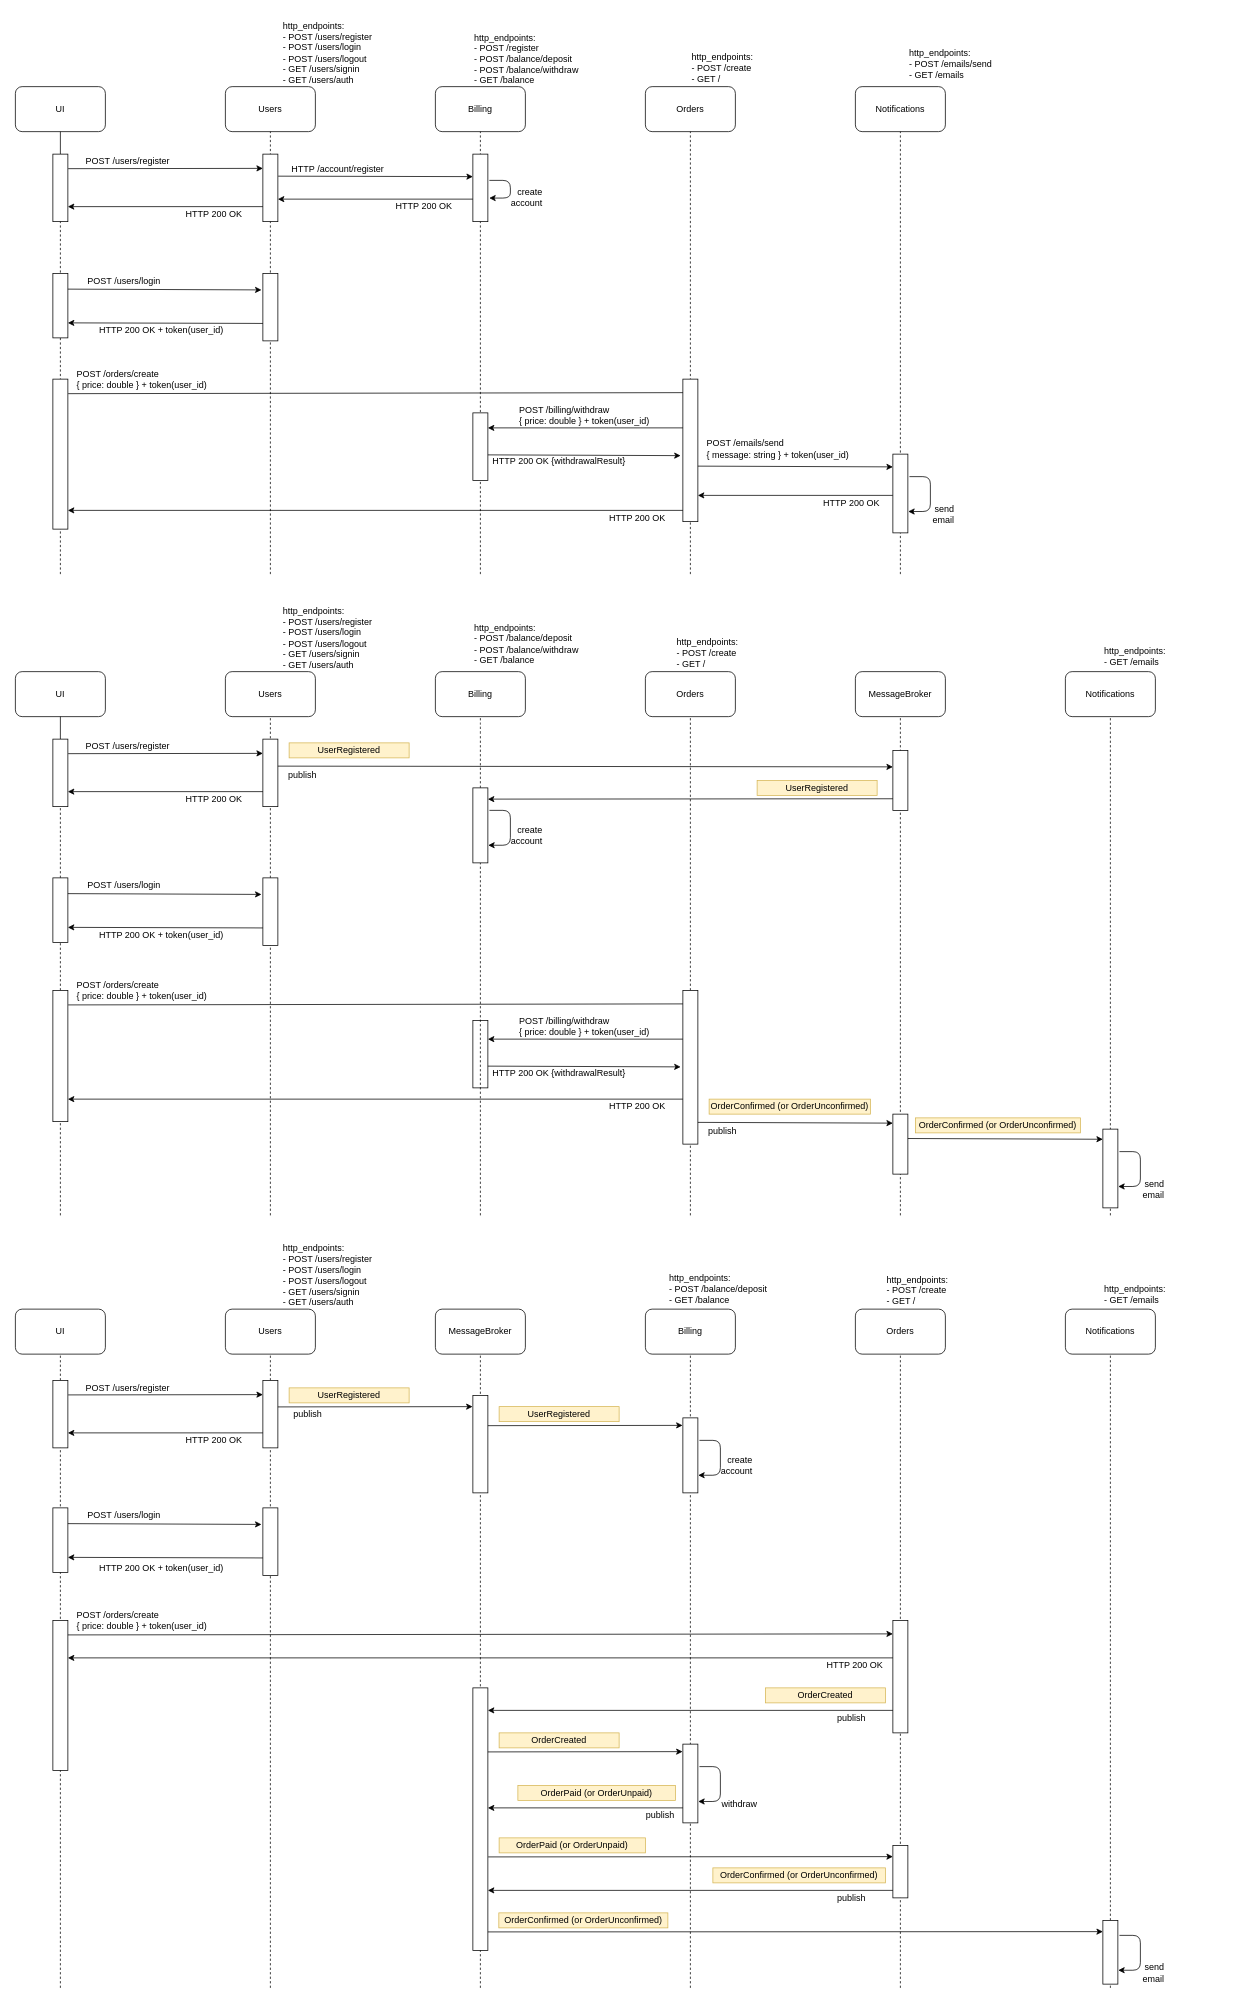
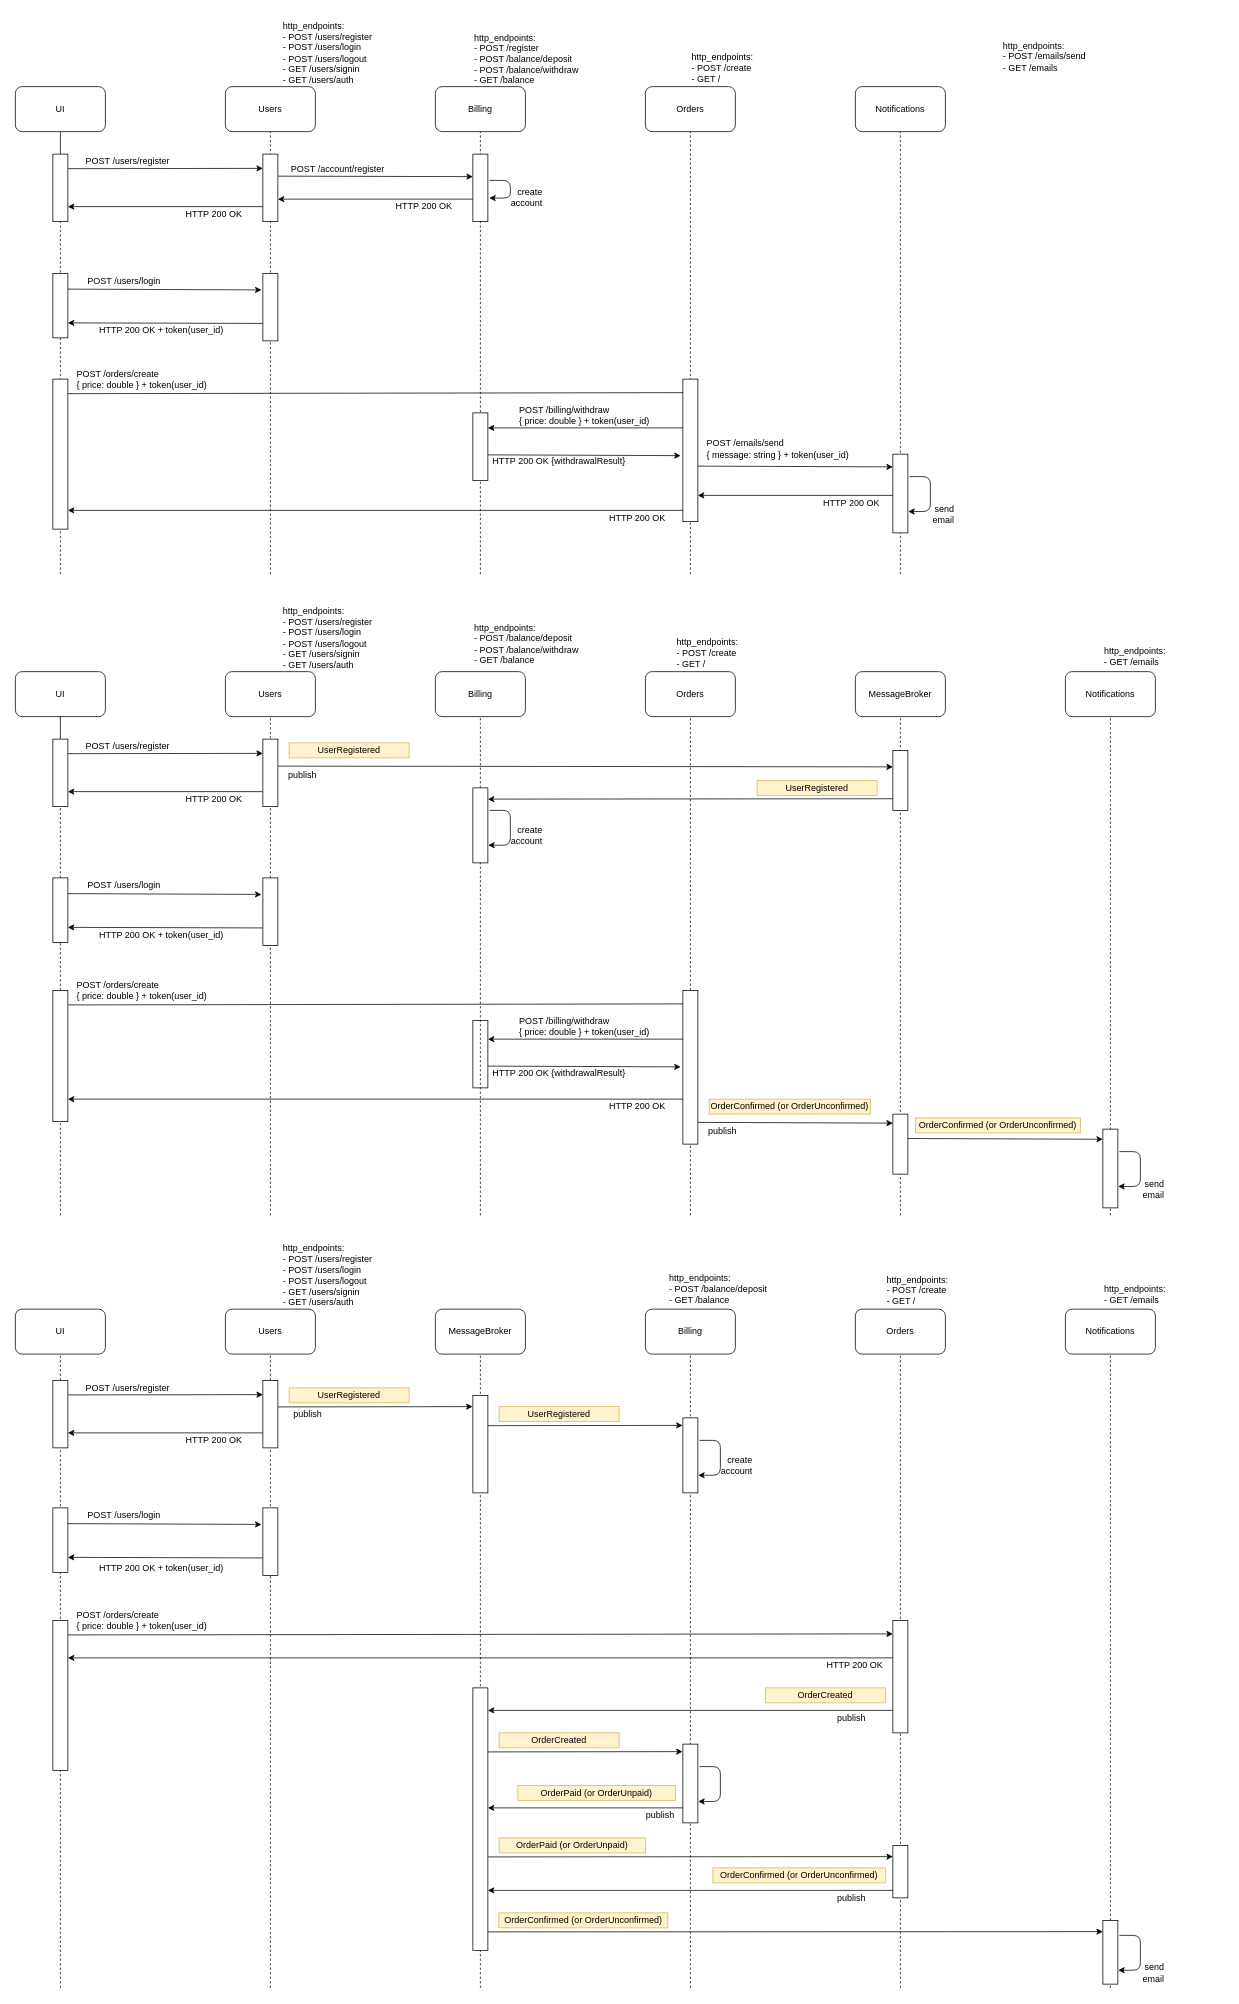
(968, 64) -> (1062, 57)
(338, 169) -> (338, 169)
(747, 1804) -> none
